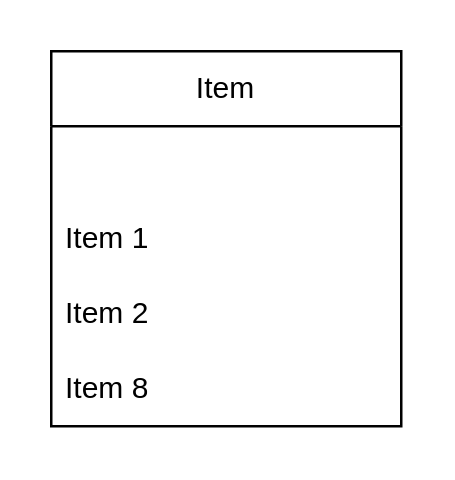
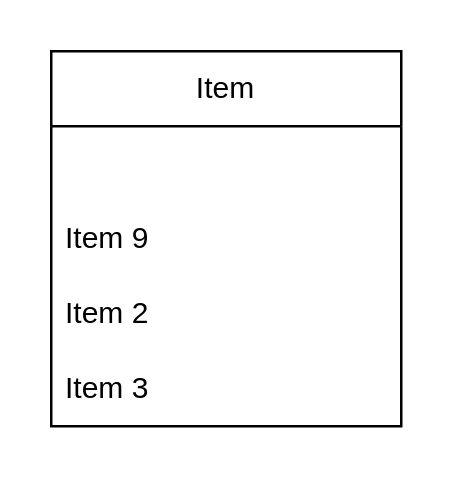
(113, 239) -> (113, 239)
(113, 389) -> (113, 389)
